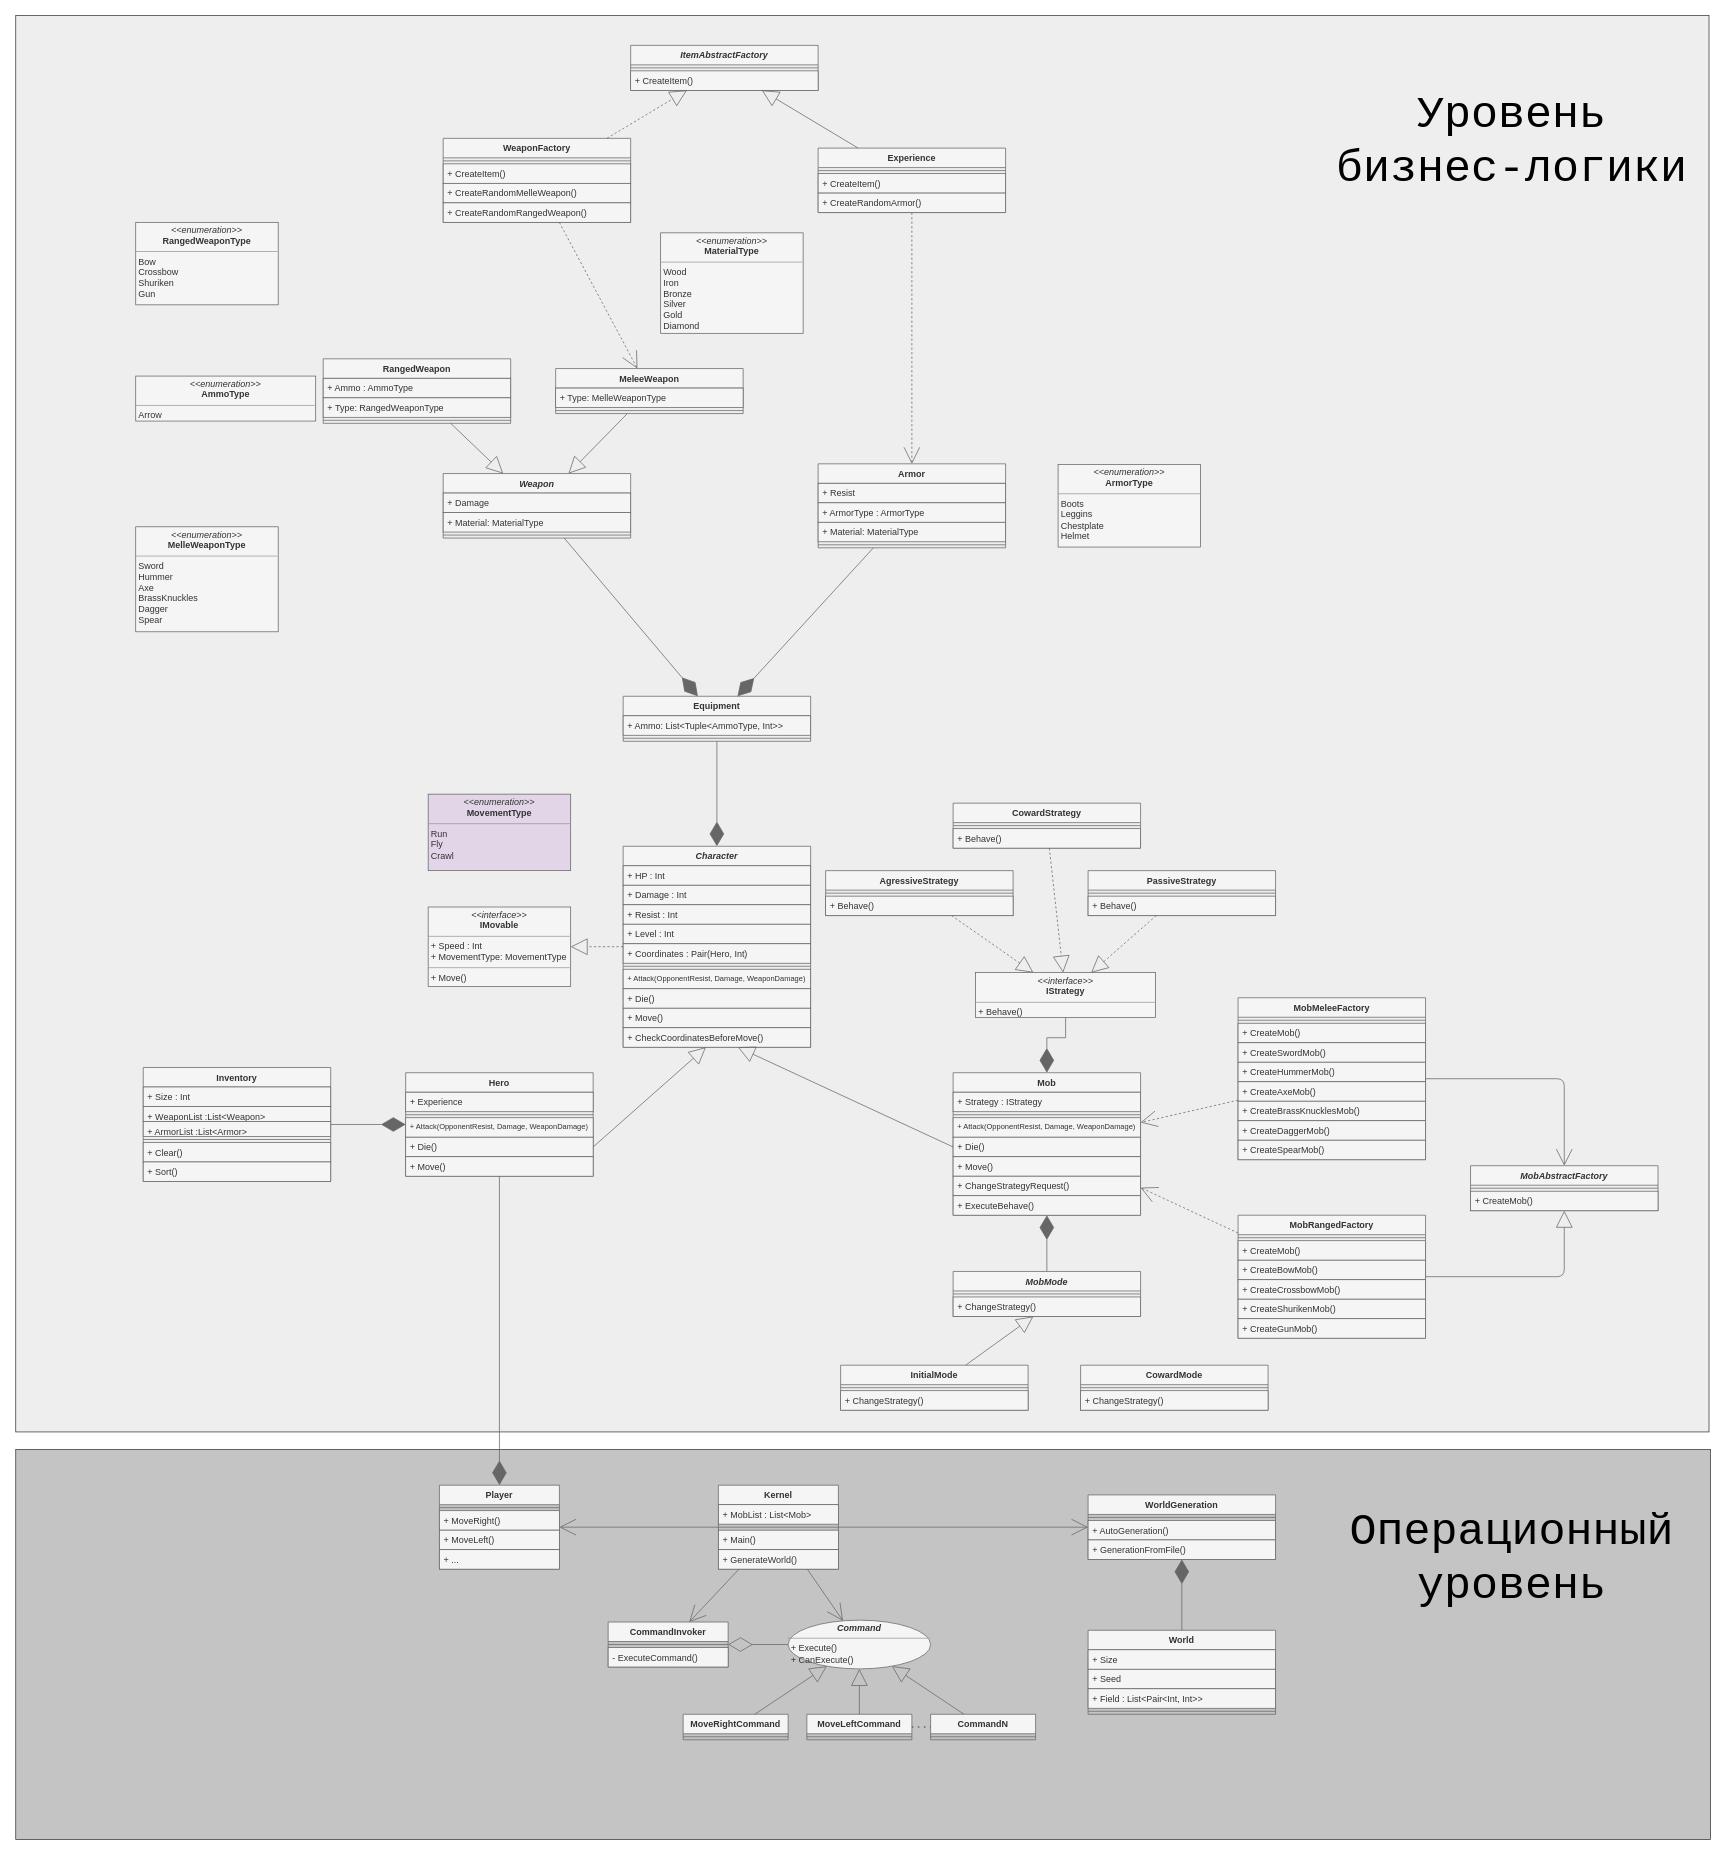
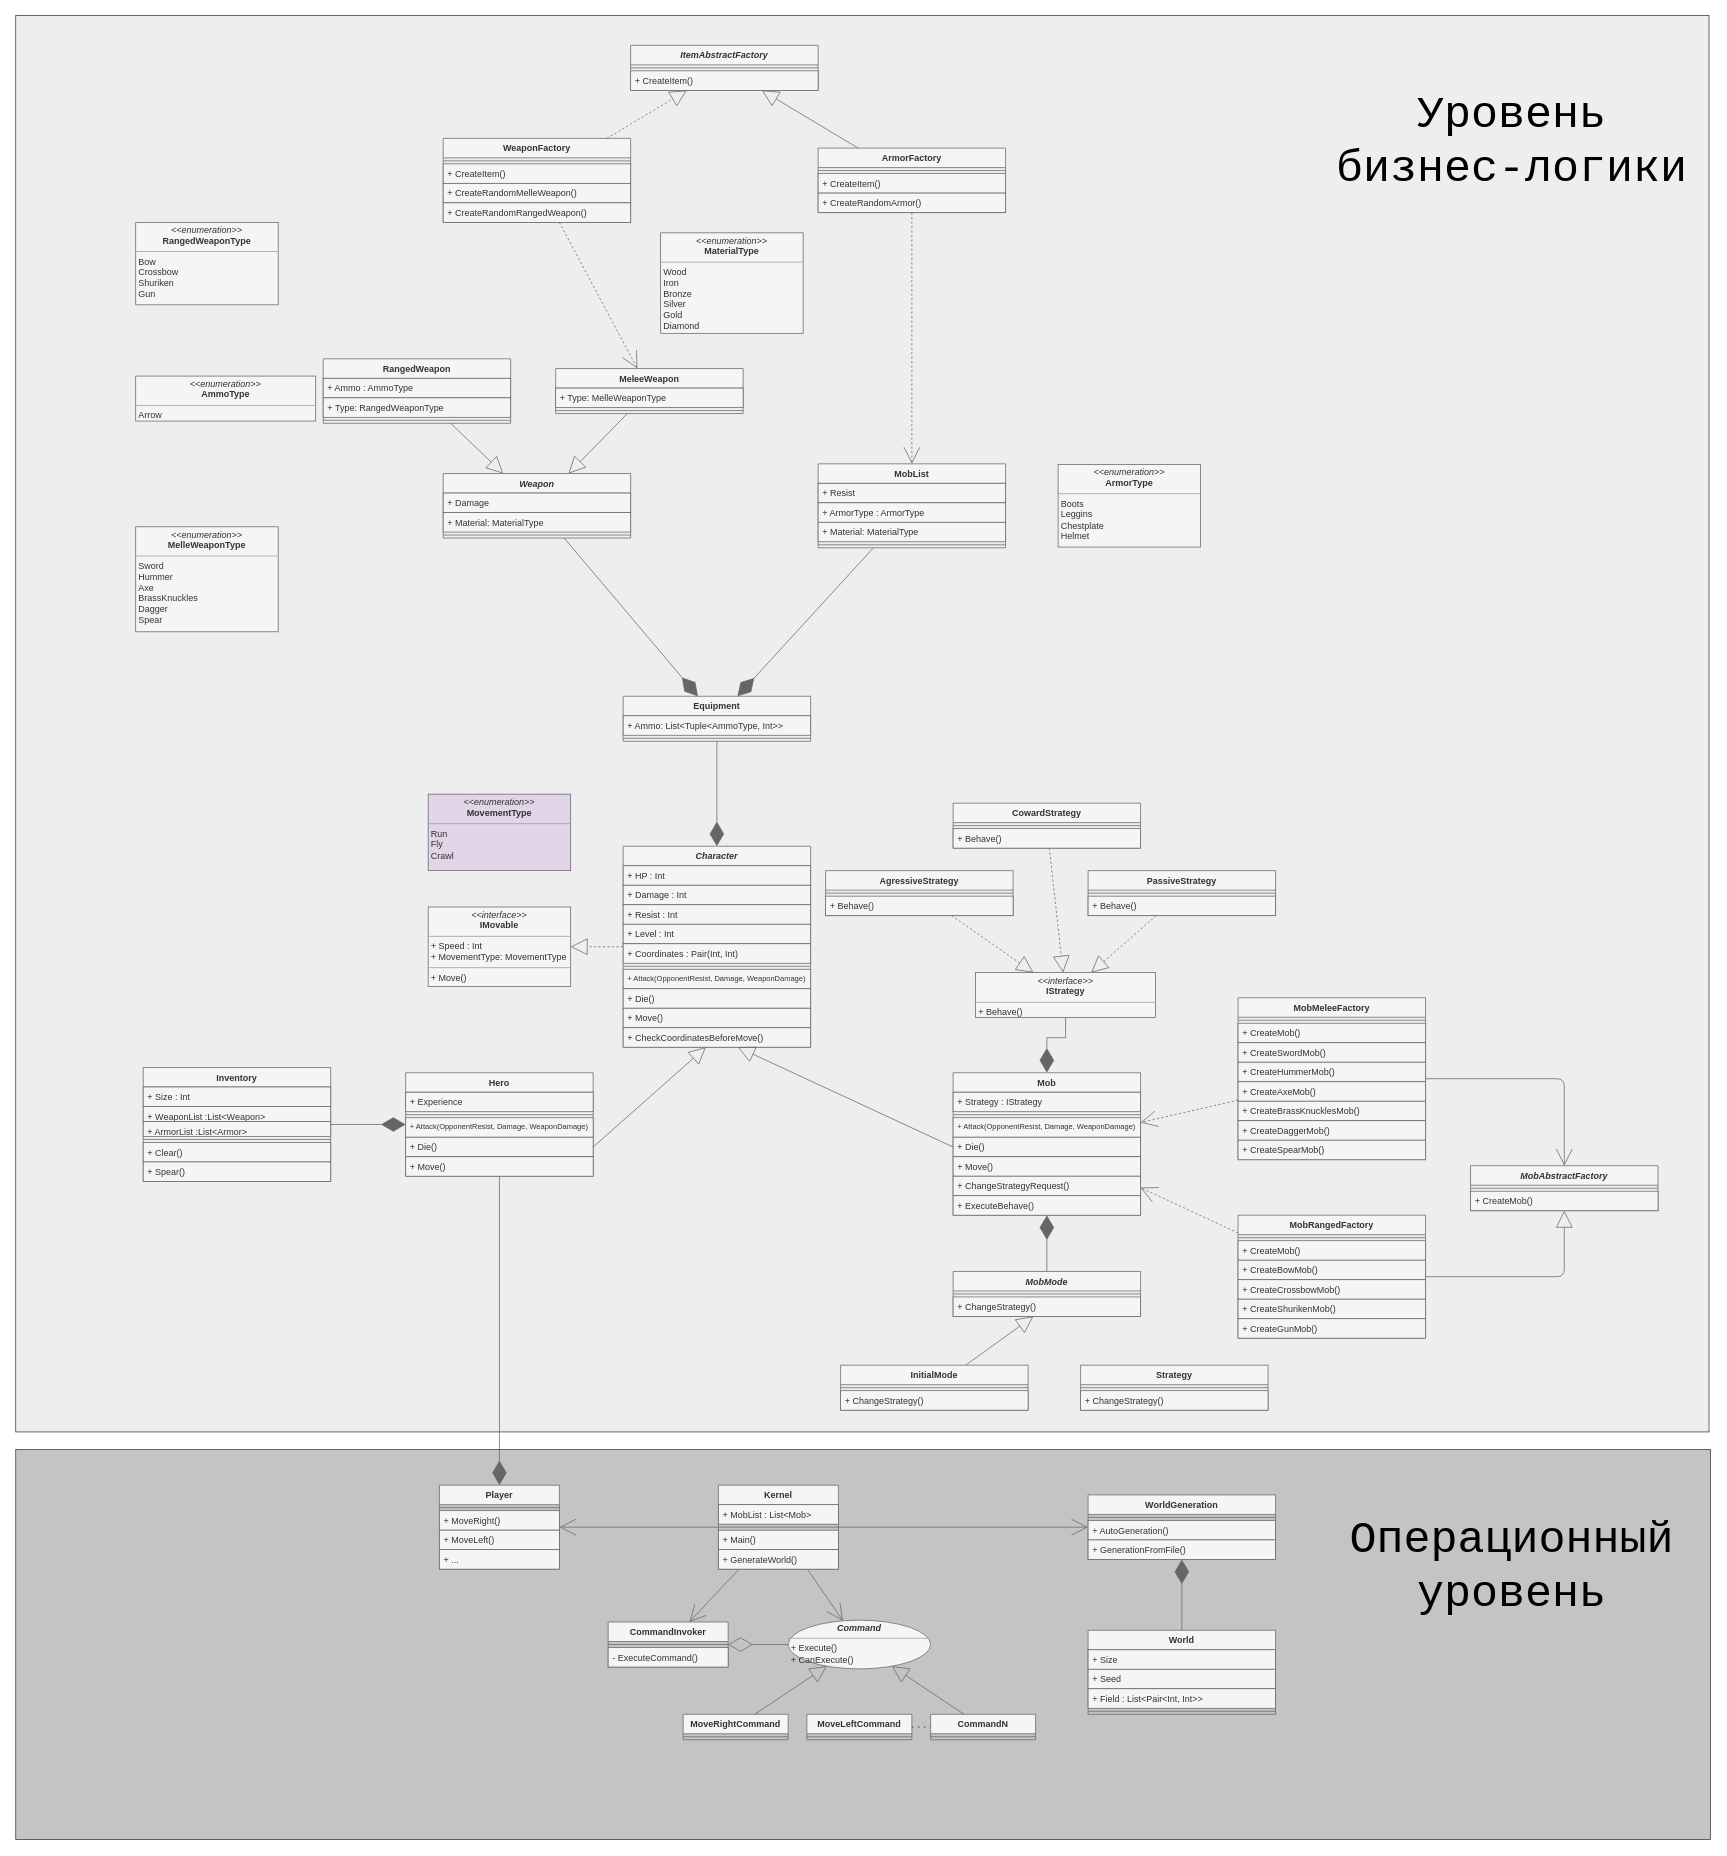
(911, 158) -> (911, 158)
(911, 474) -> (911, 474)
(696, 954) -> (693, 954)
(166, 1172) -> (169, 1172)
(1174, 1376) -> (1174, 1376)
(1512, 1559) -> (1512, 1566)
(859, 1700) -> none
